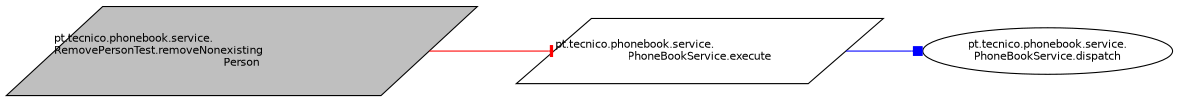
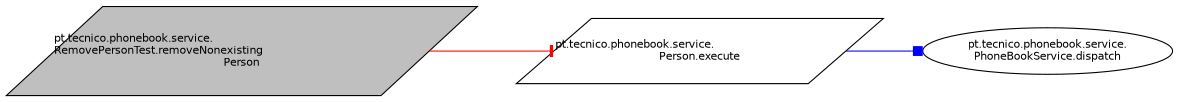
(700, 51) -> (700, 51)
